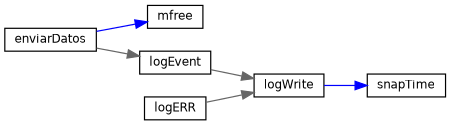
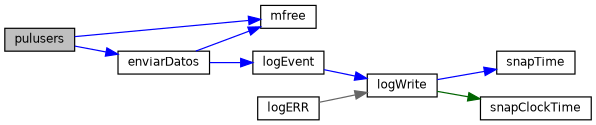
none -> (40, 40)
(112, 51) -> (225, 63)
(226, 73) -> (339, 73)
none -> (536, 108)
